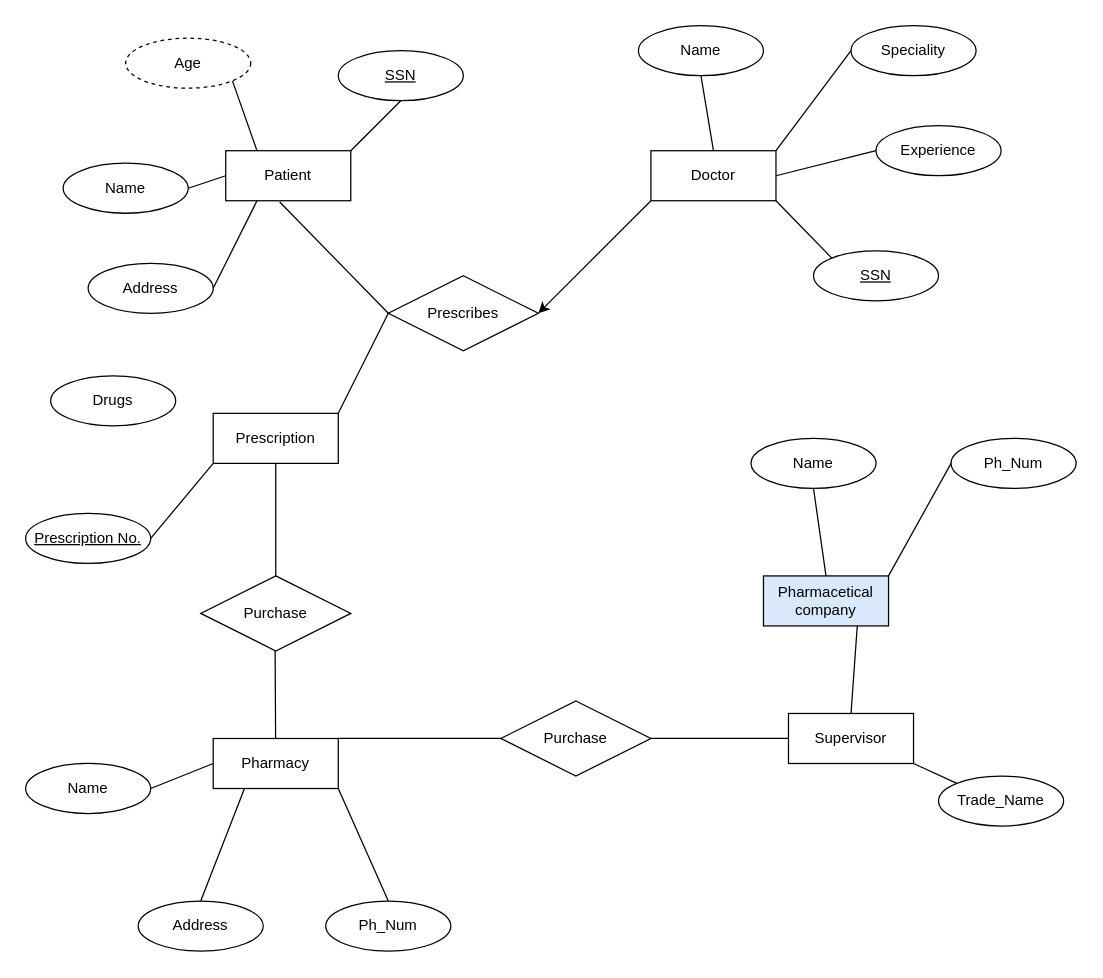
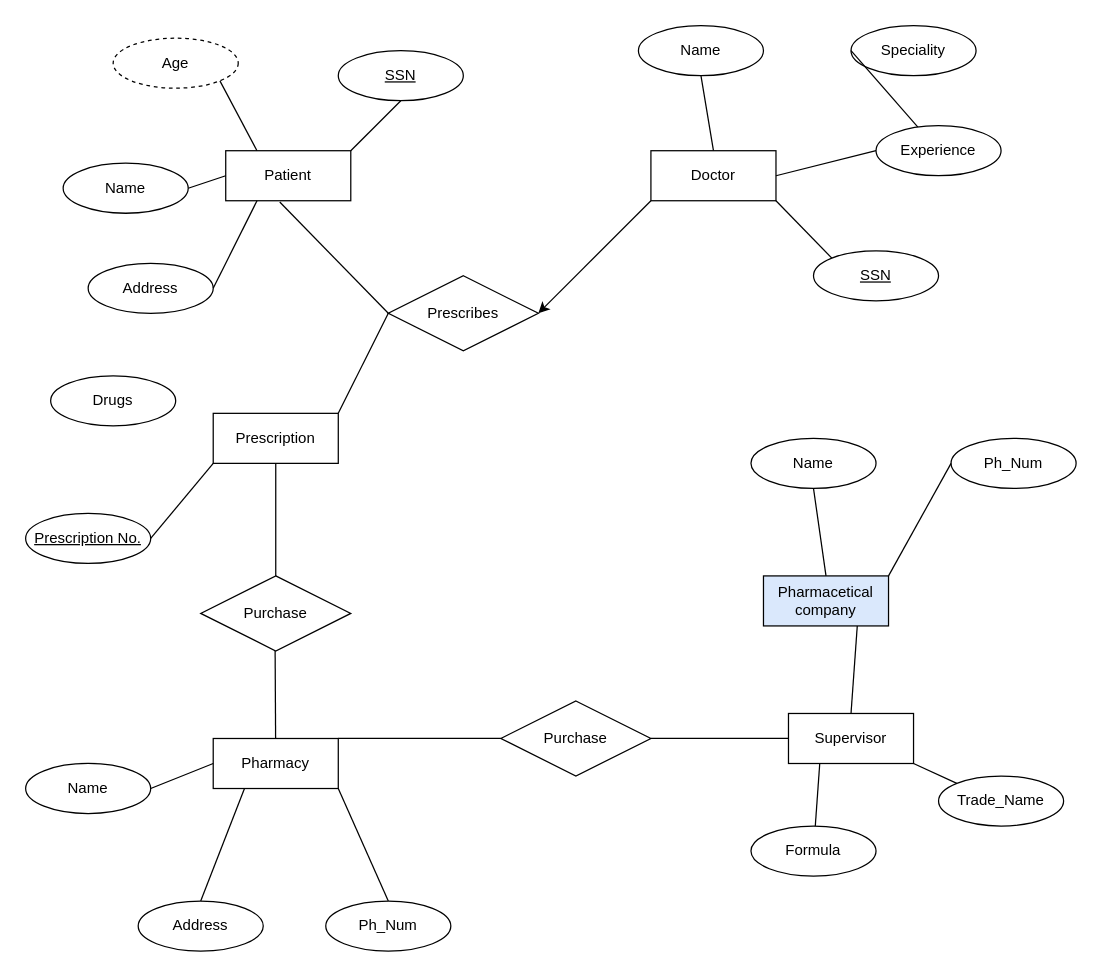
(188, 63) -> (176, 63)
(813, 100) -> (884, 88)
none -> (817, 794)
none -> (813, 851)
